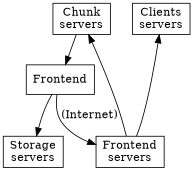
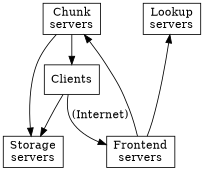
(161, 19) -> (172, 19)
none -> (33, 78)
(60, 80) -> (72, 80)
